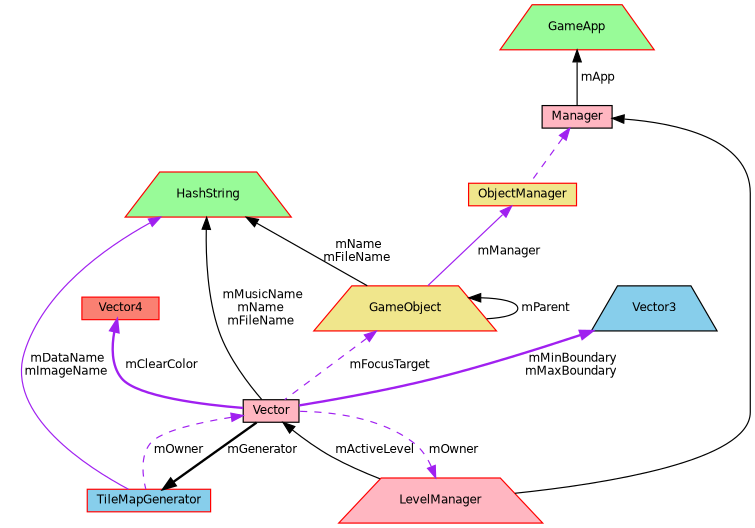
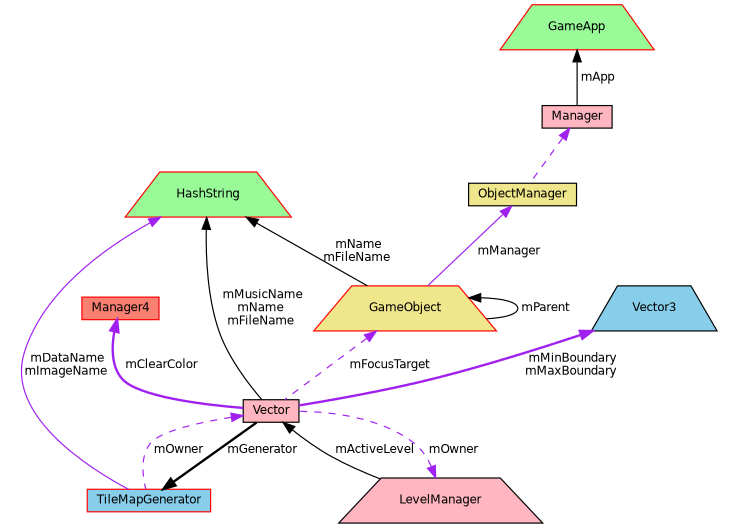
(523, 195) -> (523, 195)
(120, 308) -> (120, 308)
(750, 352) -> none
(441, 501) -> (441, 501)
